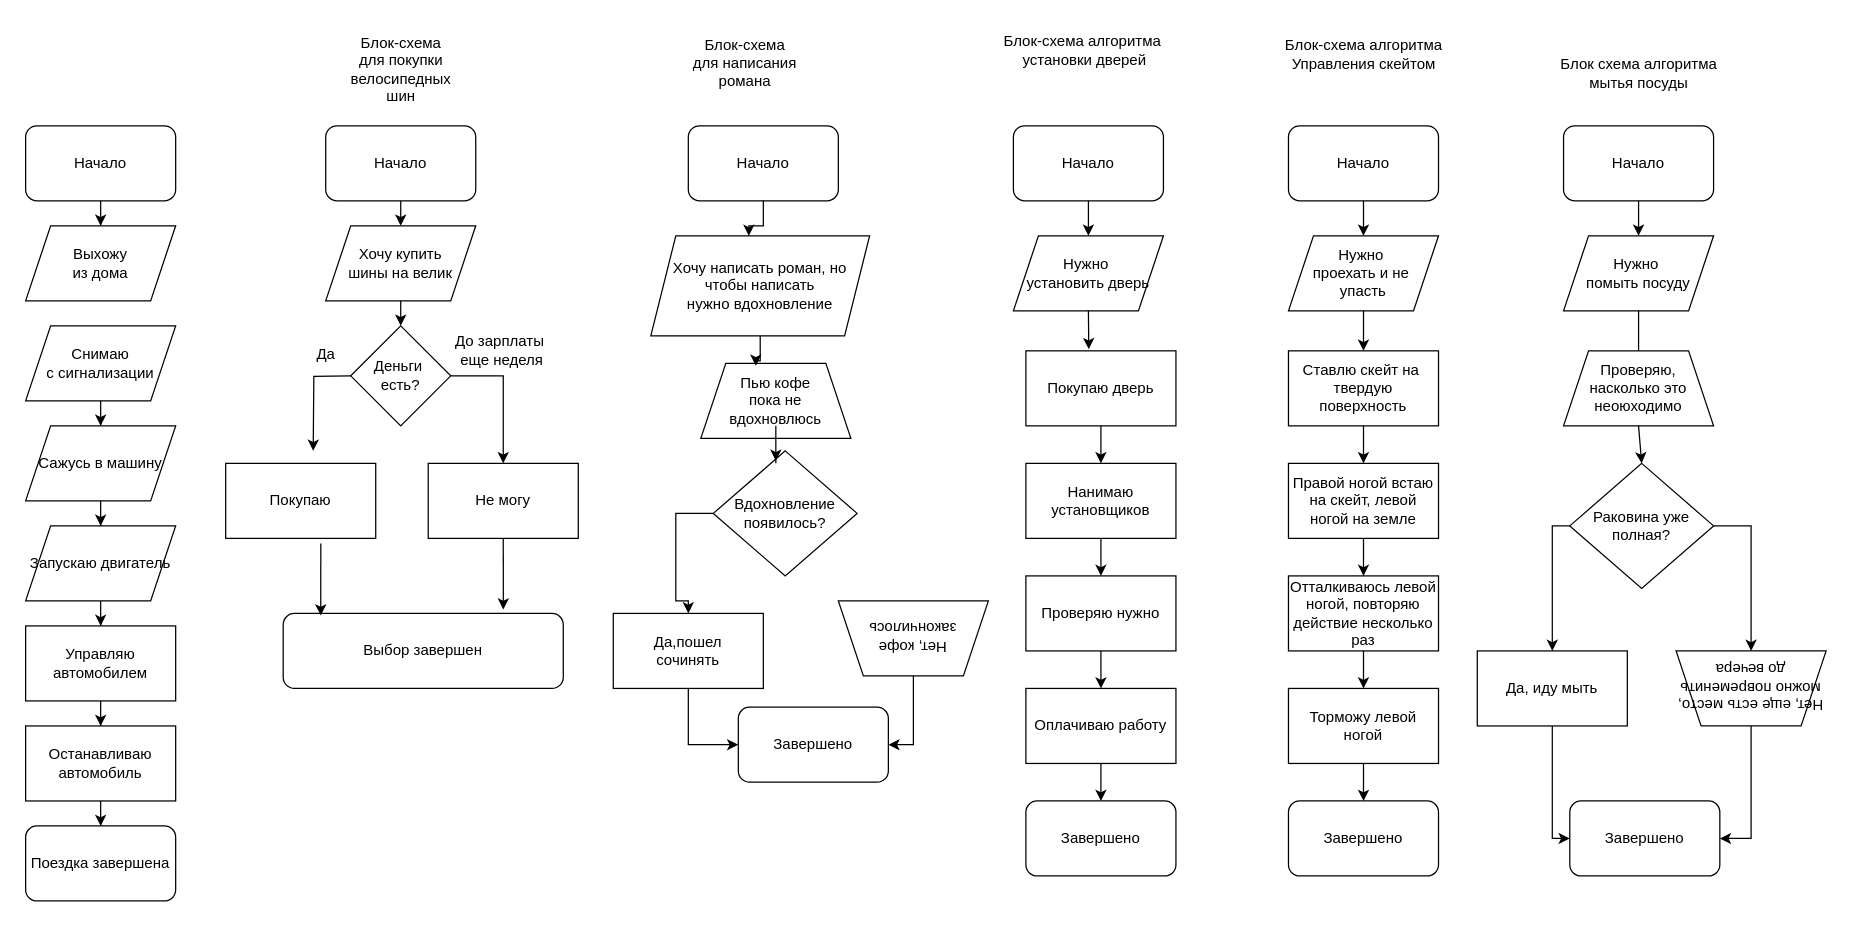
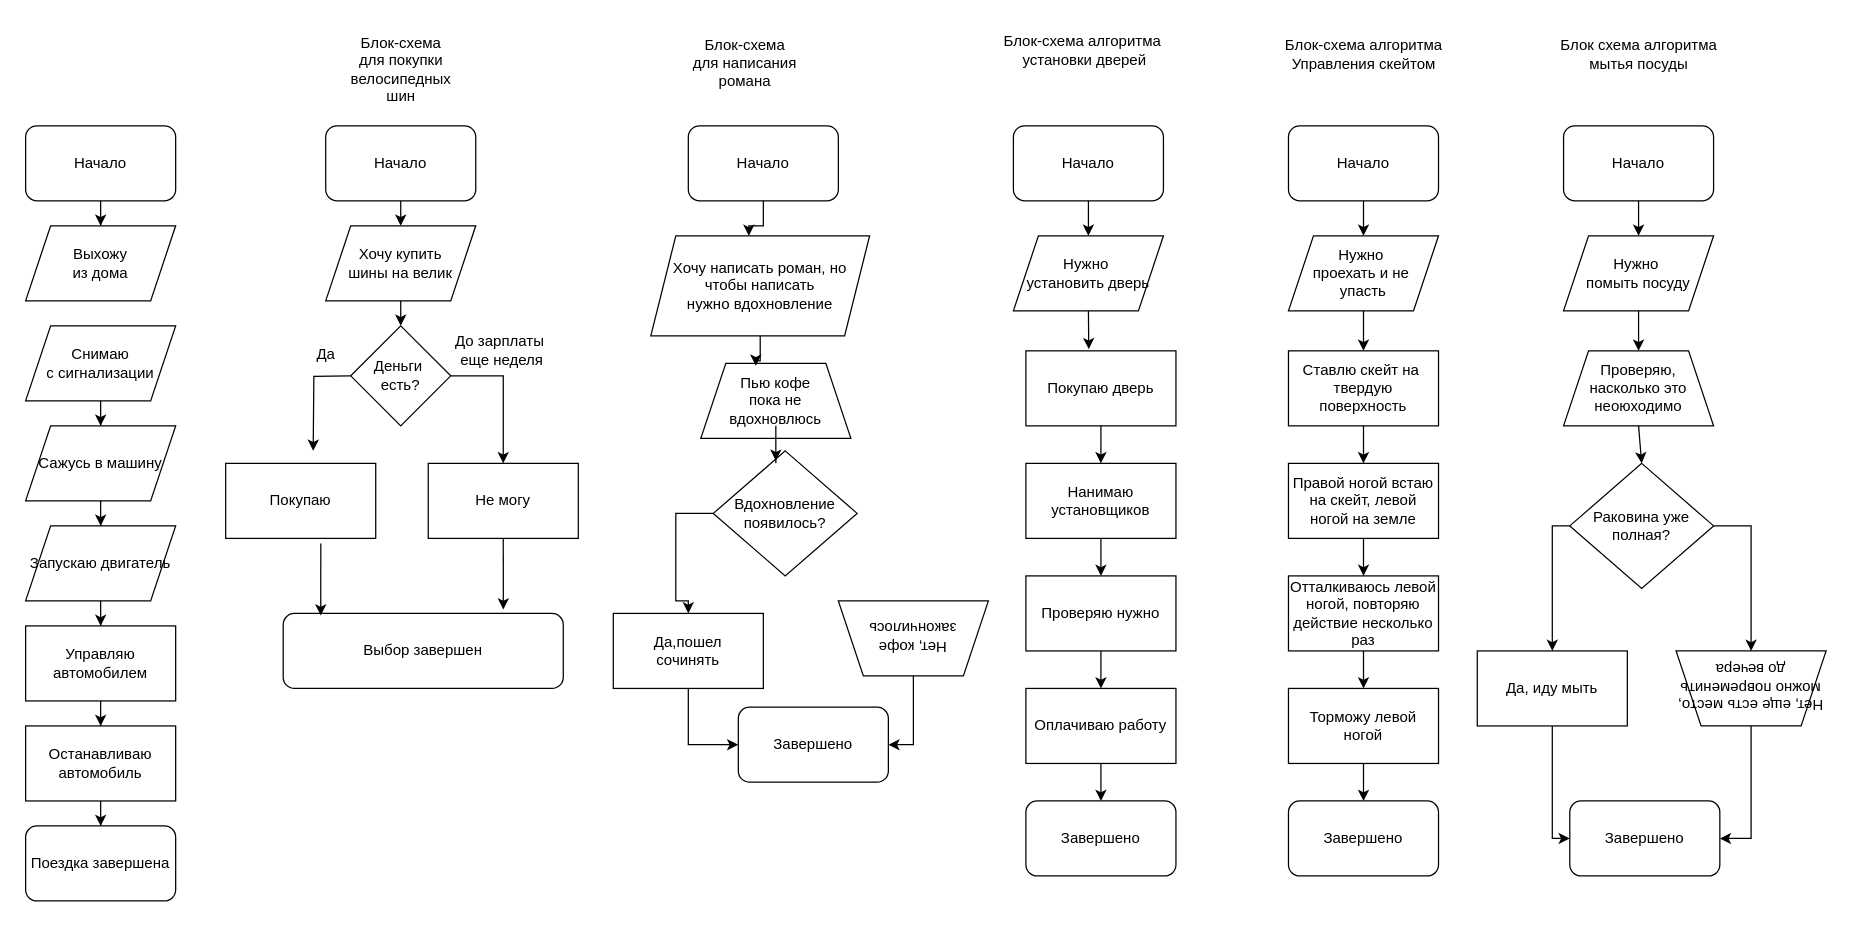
(1638, 73) -> (1638, 54)
(1638, 344) -> (1638, 341)
